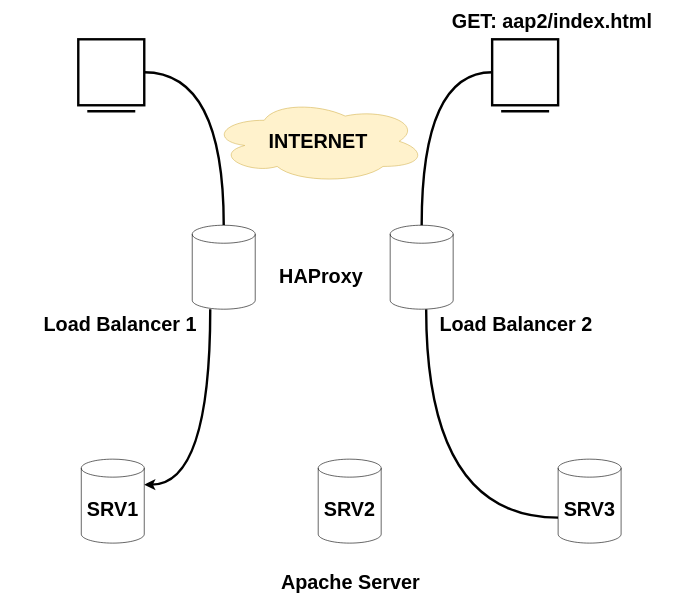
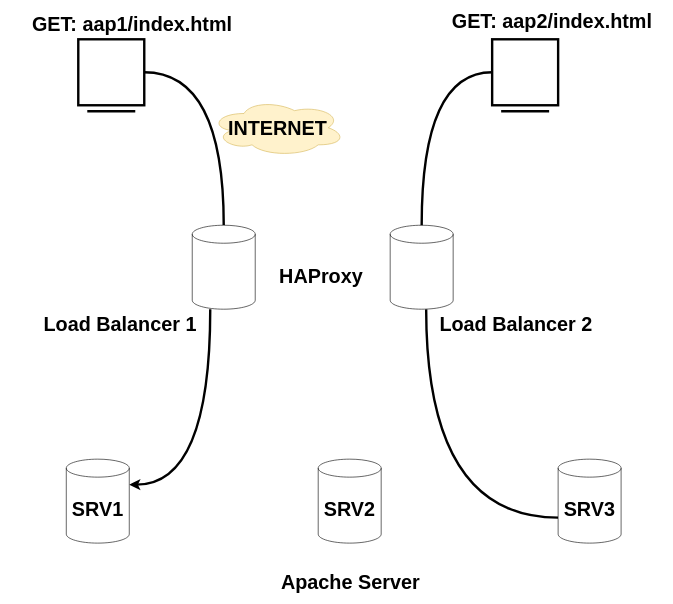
none -> (132, 24)
(318, 141) -> (278, 128)
(113, 501) -> (98, 501)
